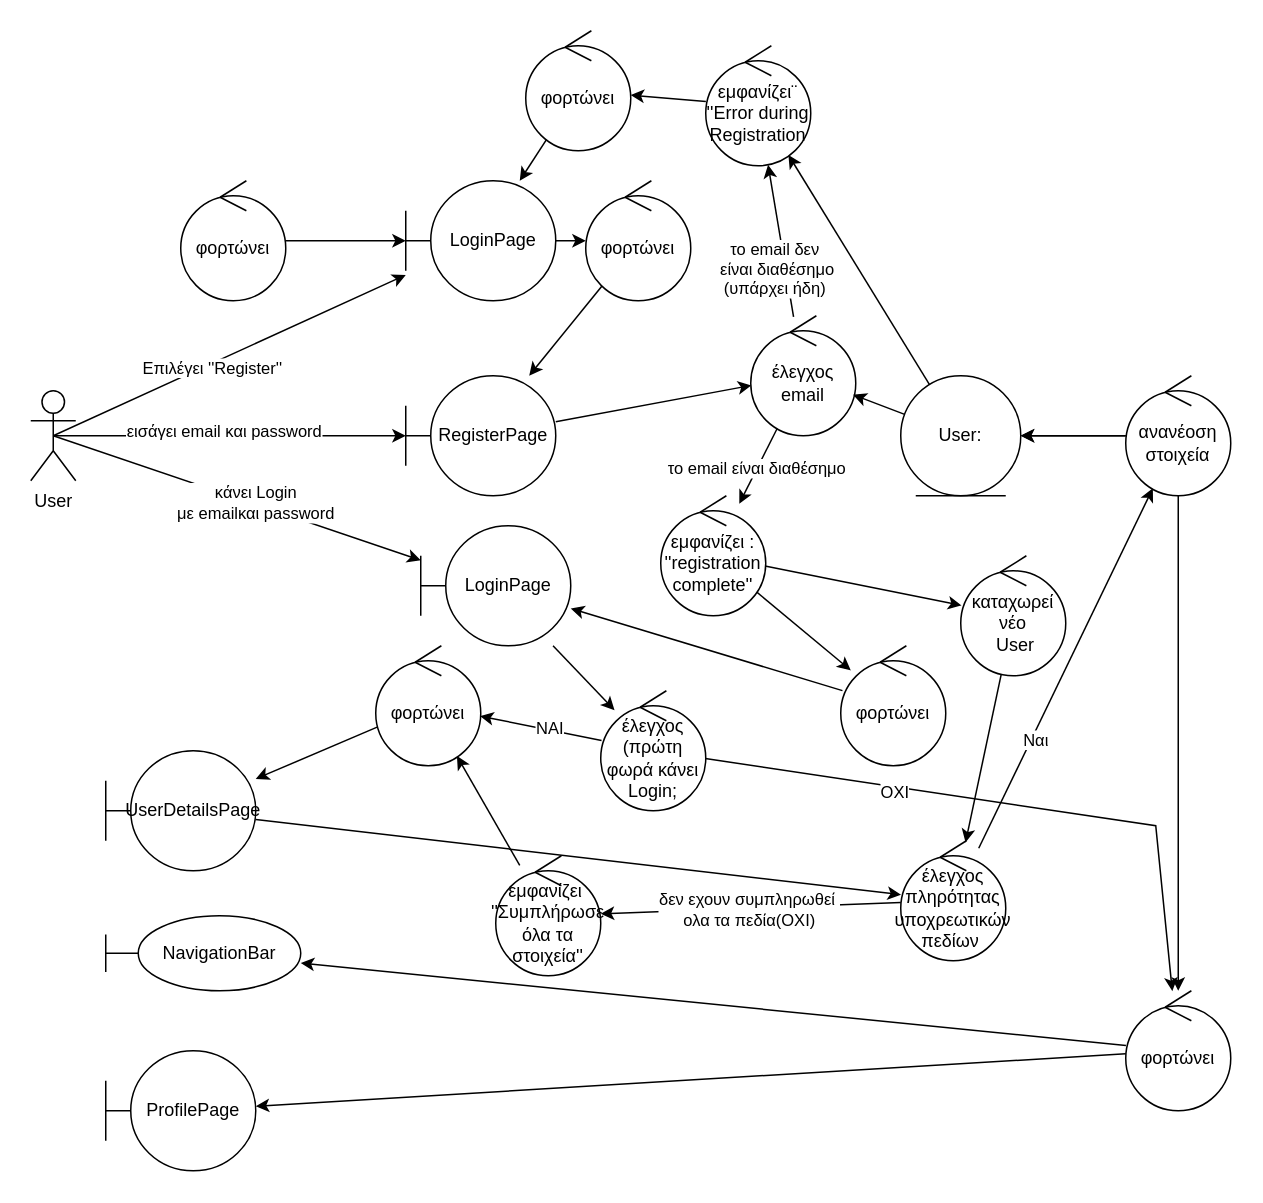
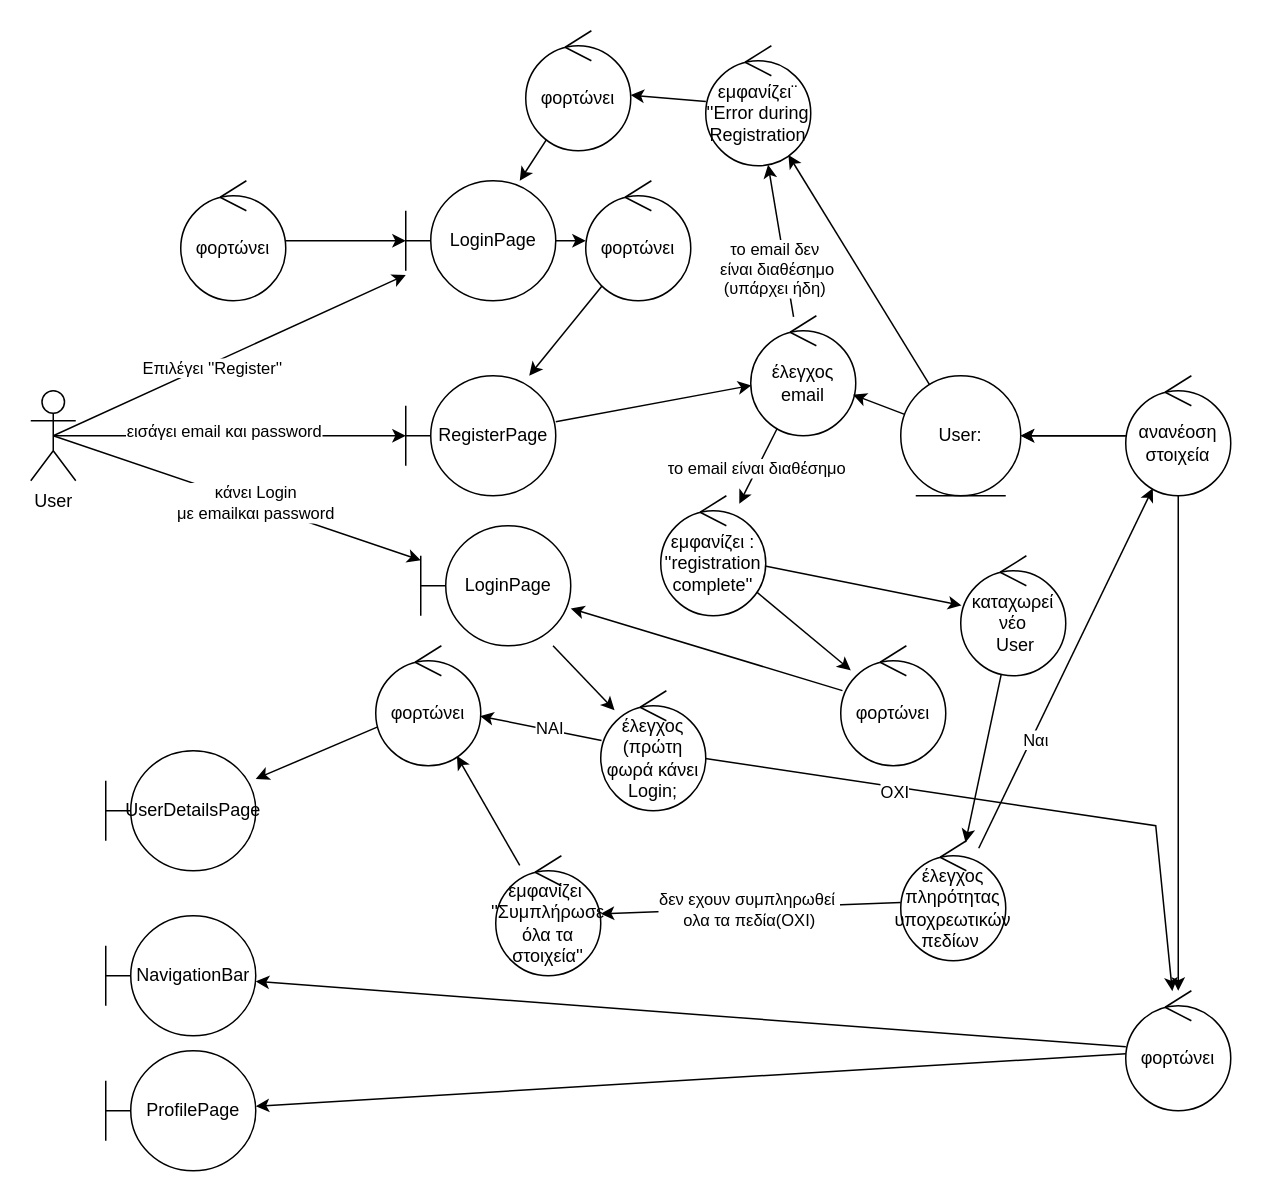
(574, 857) -> none
(203, 953) -> (181, 976)
